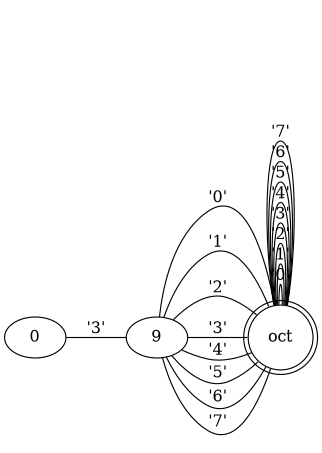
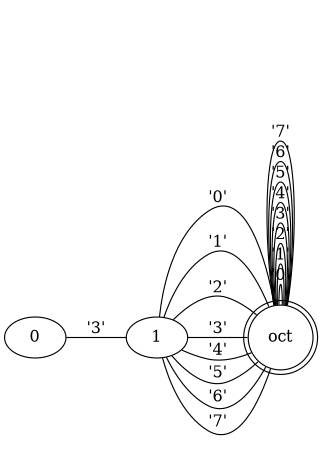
(157, 337) -> (157, 337)
